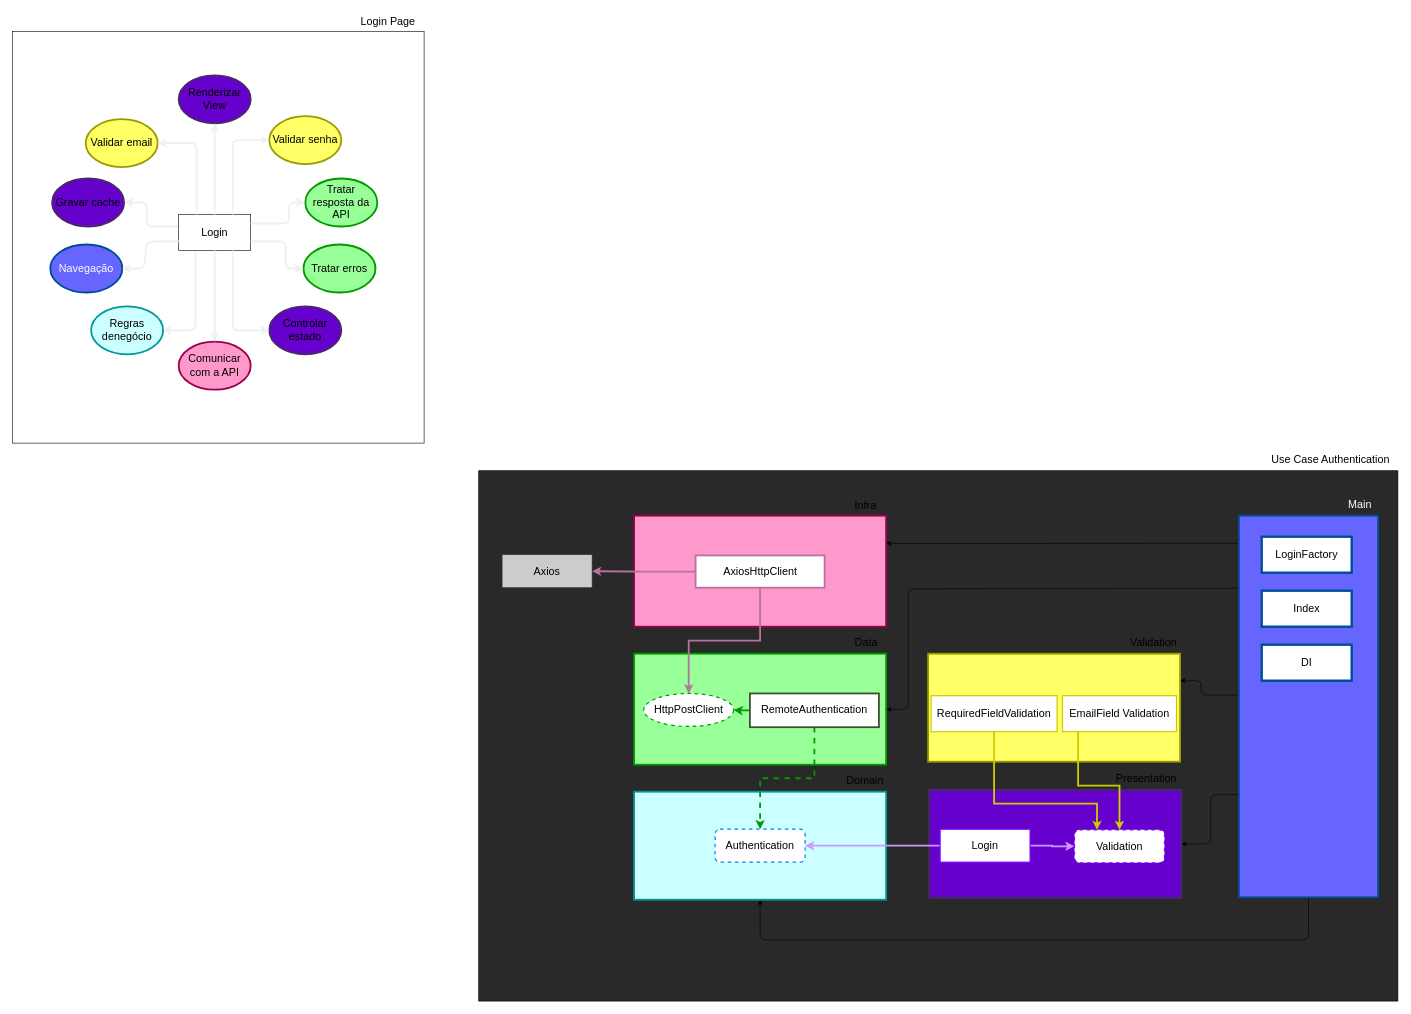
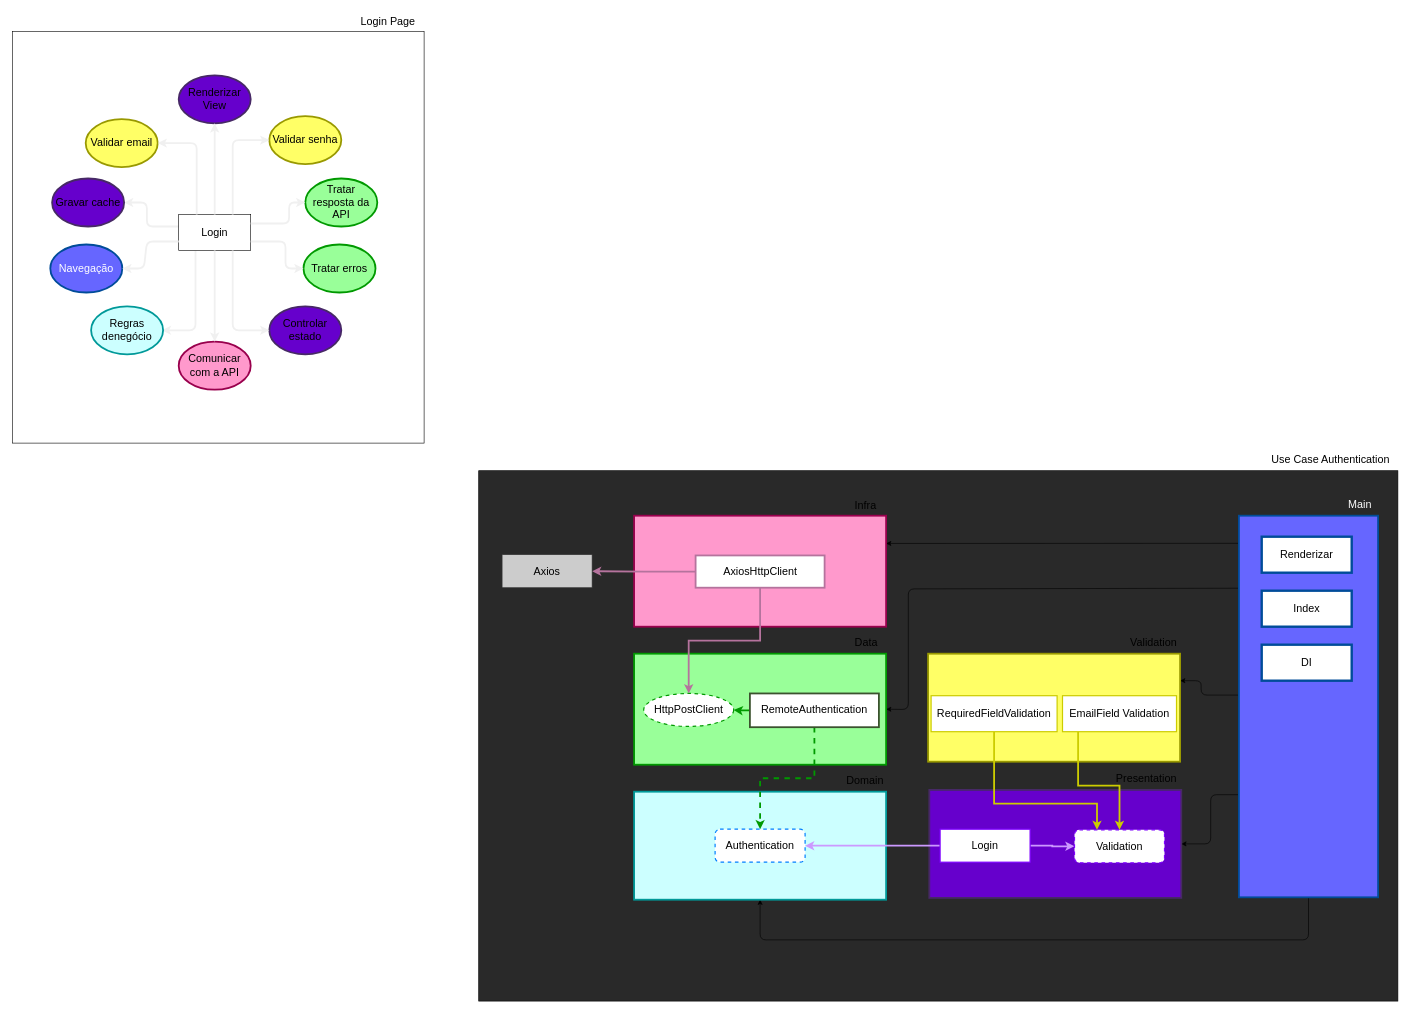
(1307, 555) -> (1307, 555)
